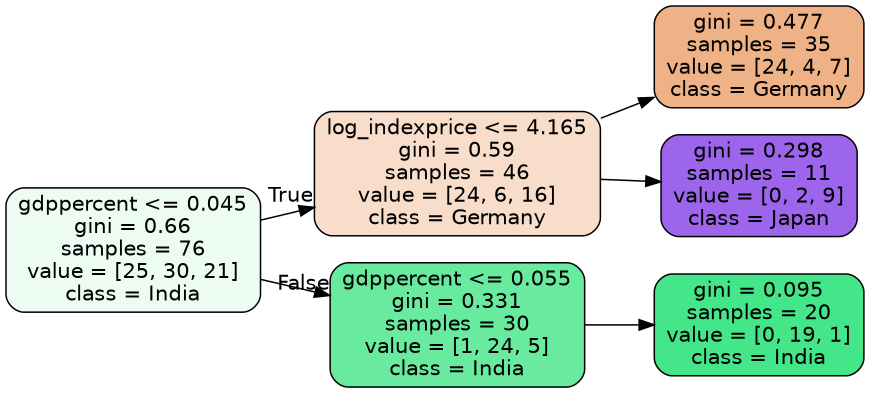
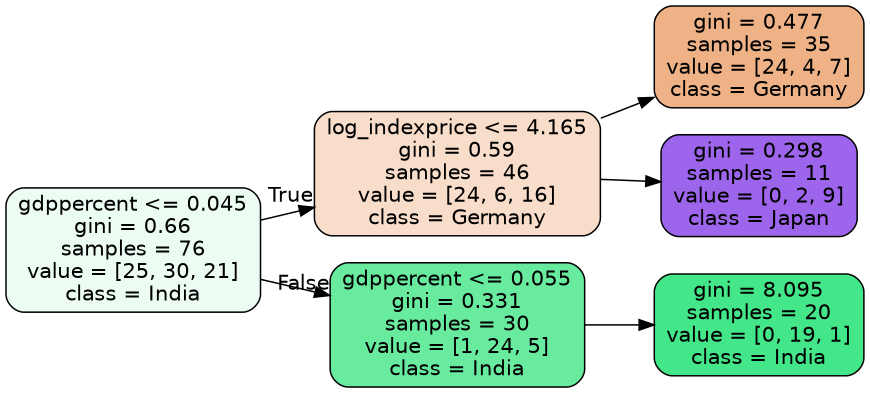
(759, 325) -> (759, 325)
